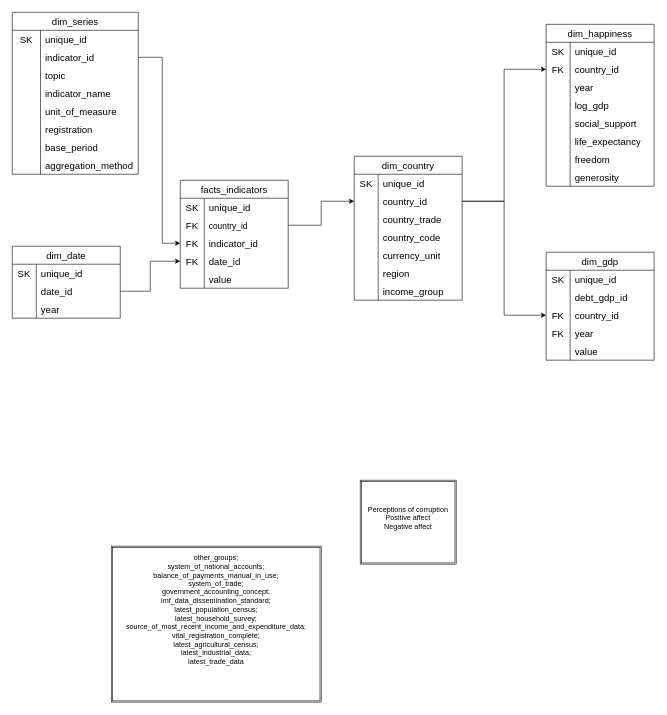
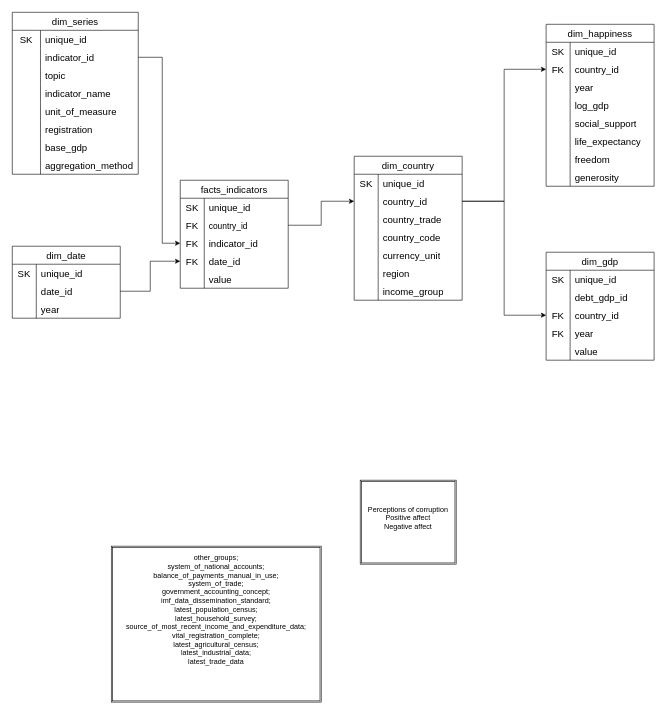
(74, 147) -> (67, 147)
